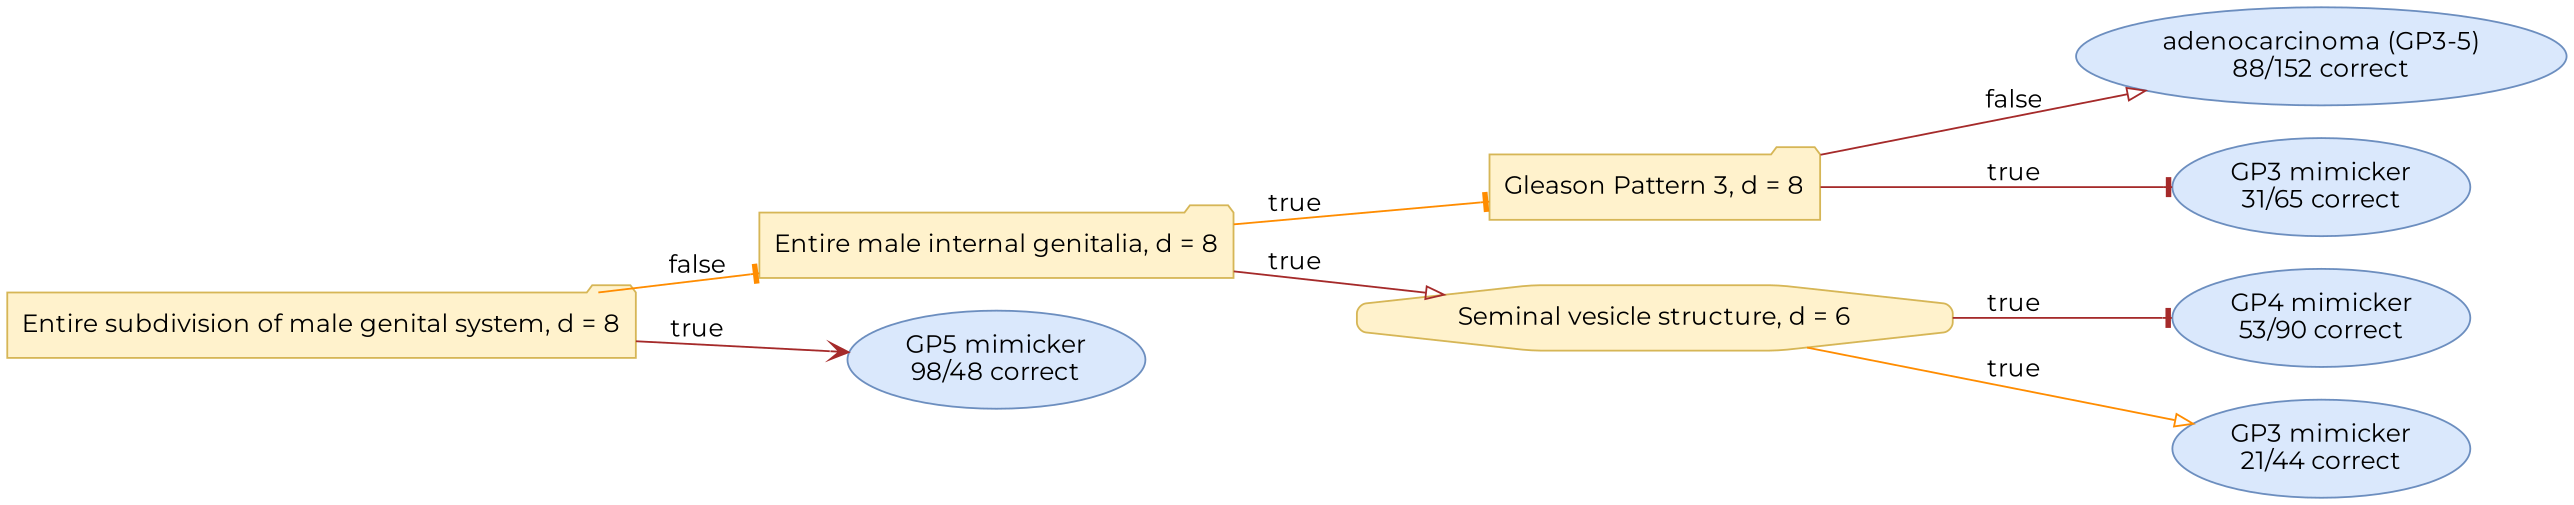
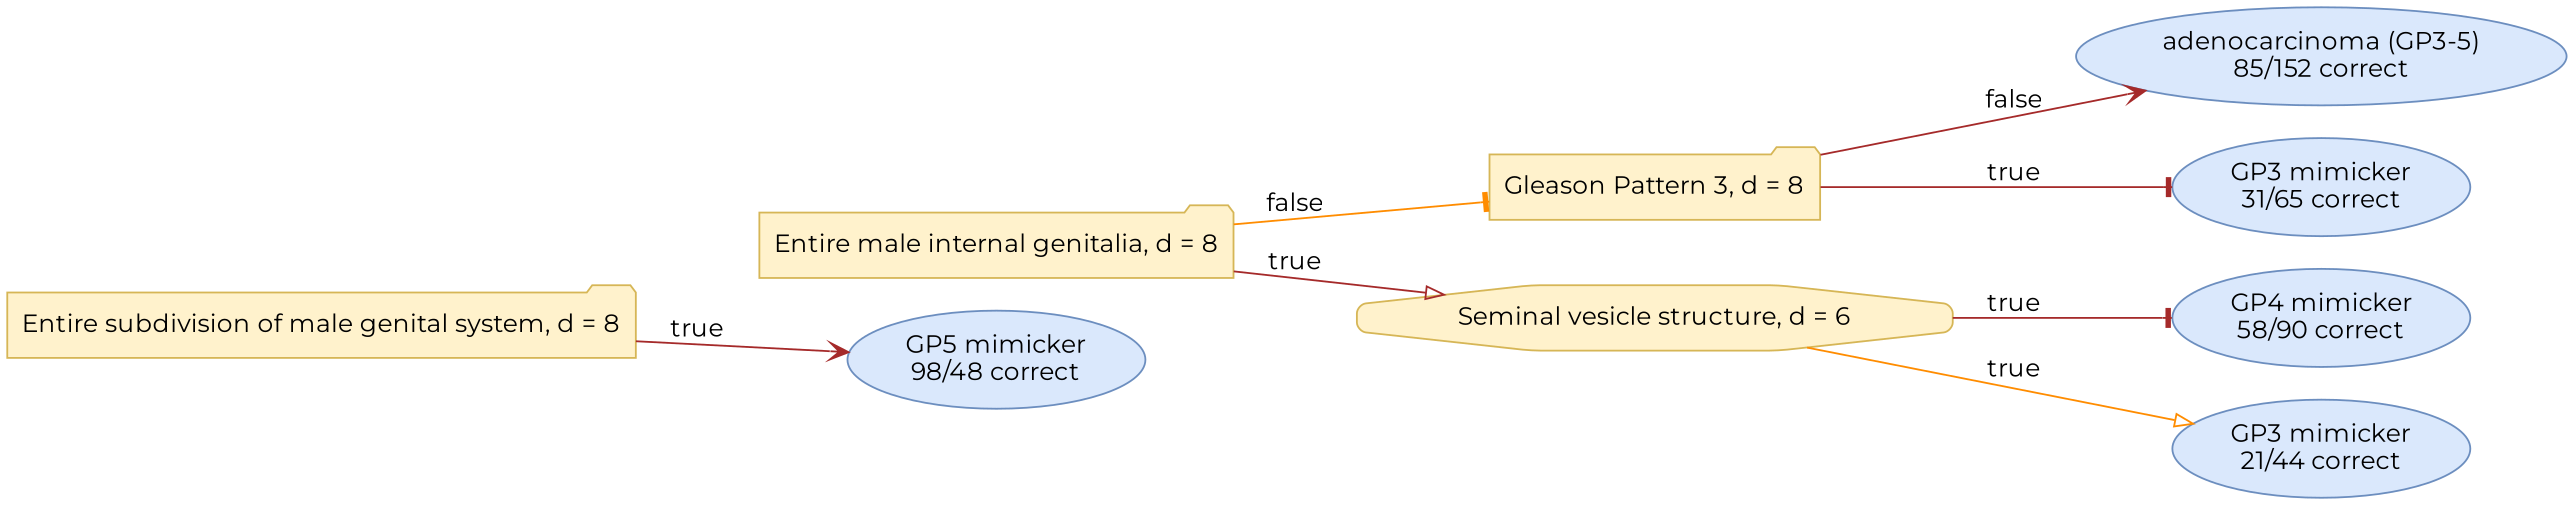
(2321, 69) -> (2321, 69)
(1974, 125) -> (1974, 125)
(1295, 204) -> (1295, 204)
(674, 283) -> none
(2321, 331) -> (2321, 331)
